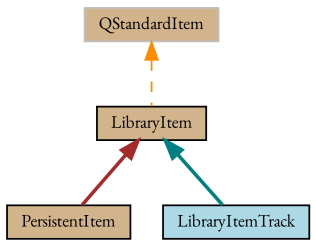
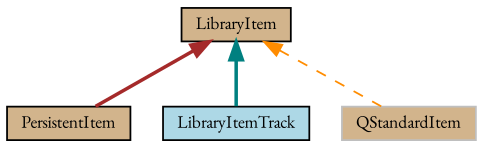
(152, 83) -> (330, 78)
